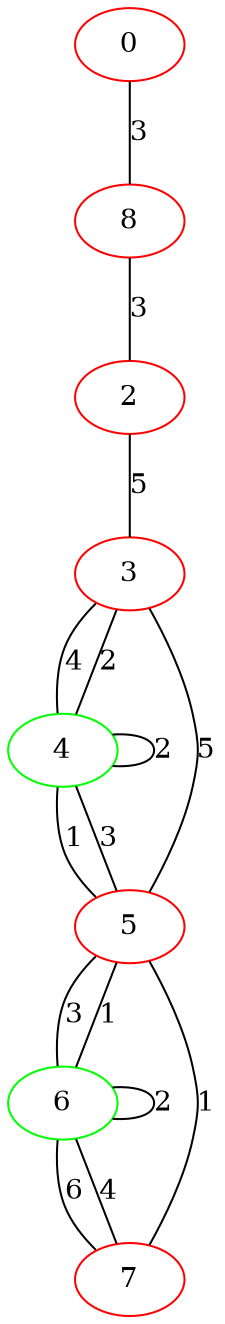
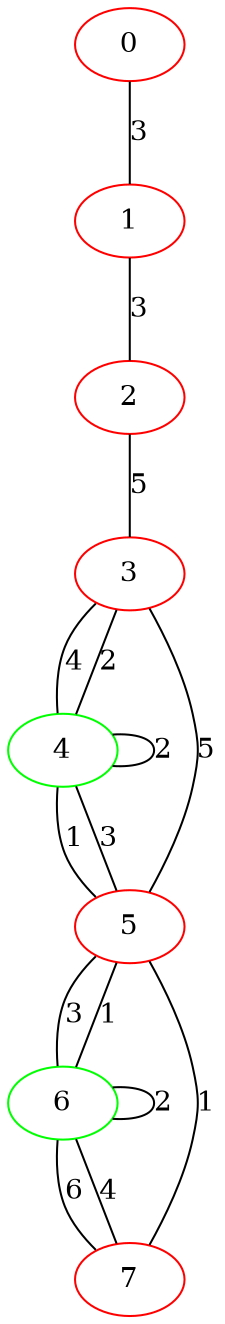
(130, 221) -> (130, 221)
